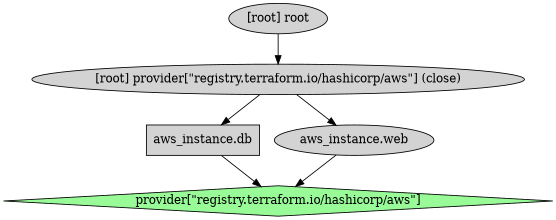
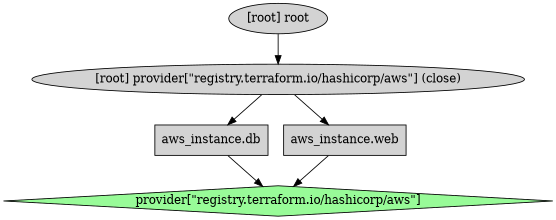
(354, 140) -> (345, 140)
